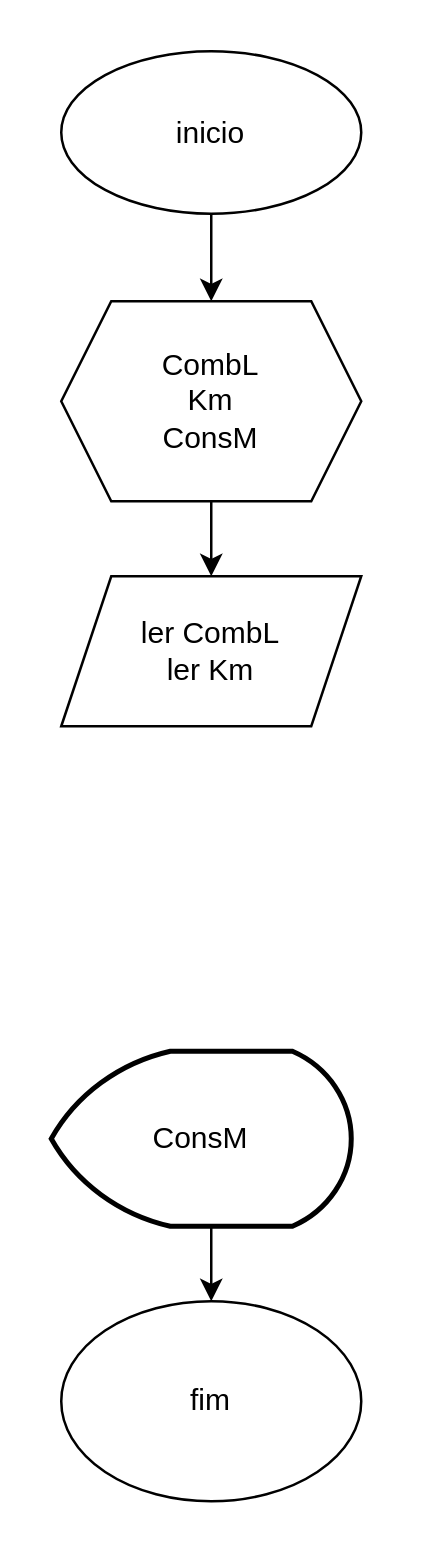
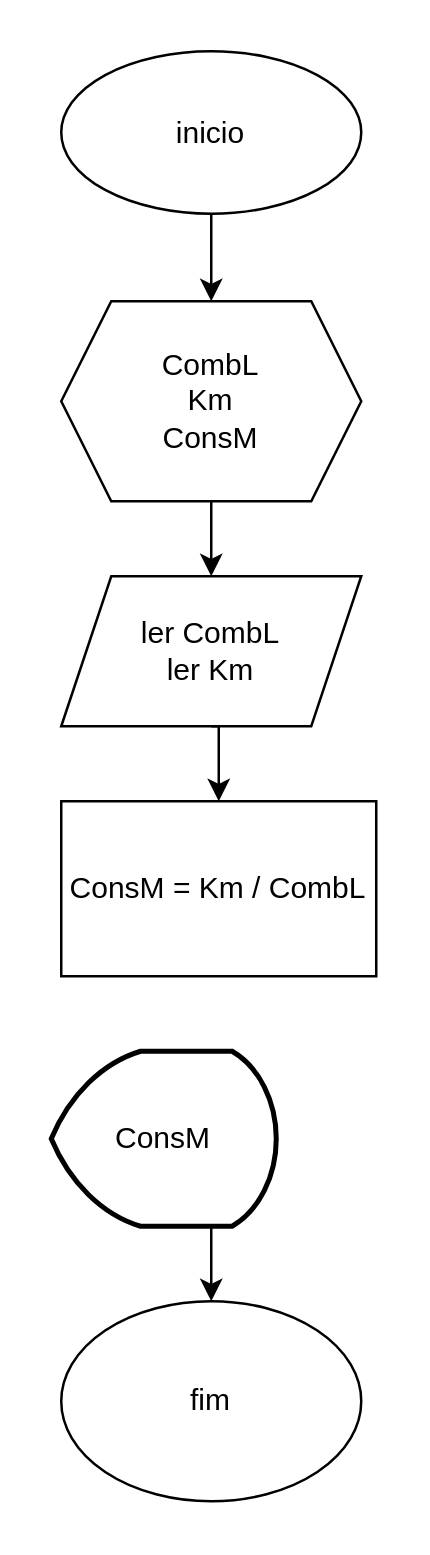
none -> (219, 754)
none -> (219, 889)
(201, 1139) -> (164, 1139)
